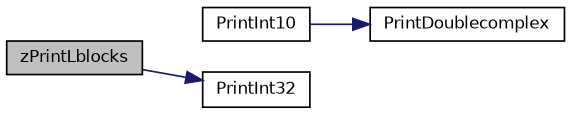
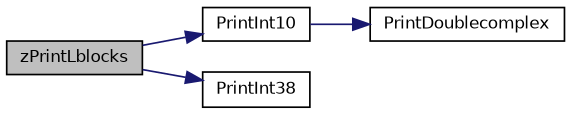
none -> (164, 41)
(256, 90) -> (256, 90)
